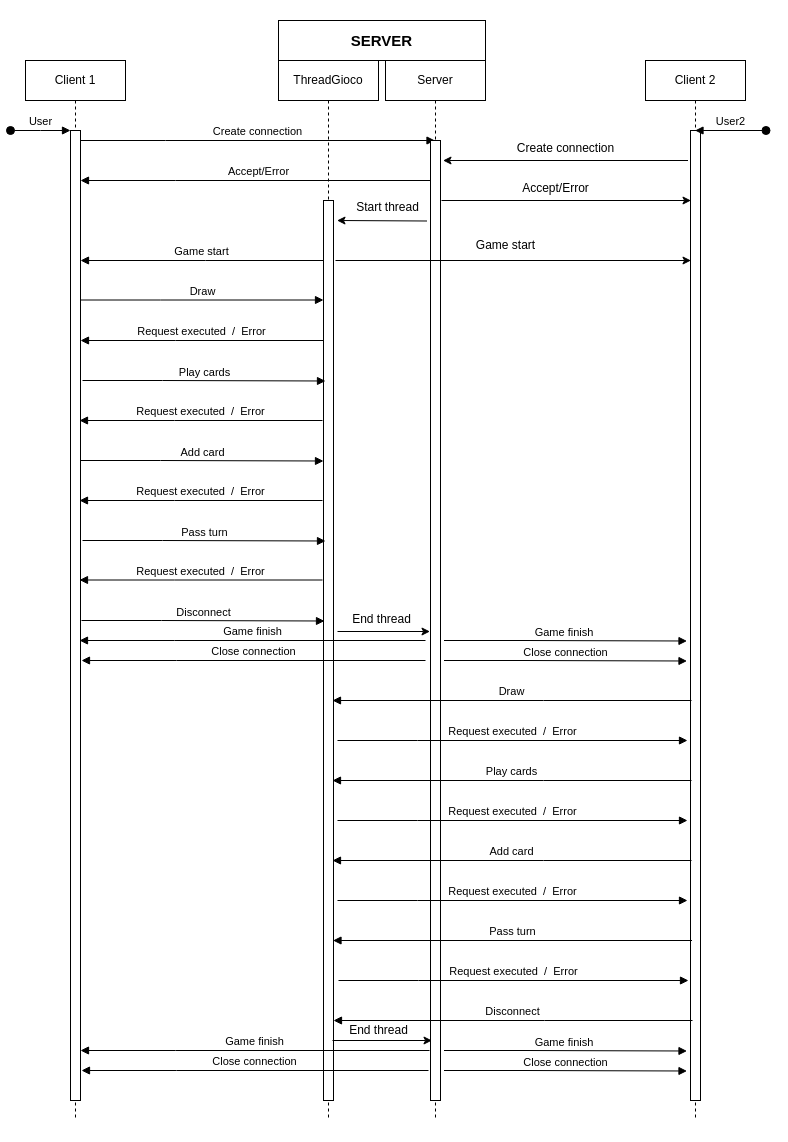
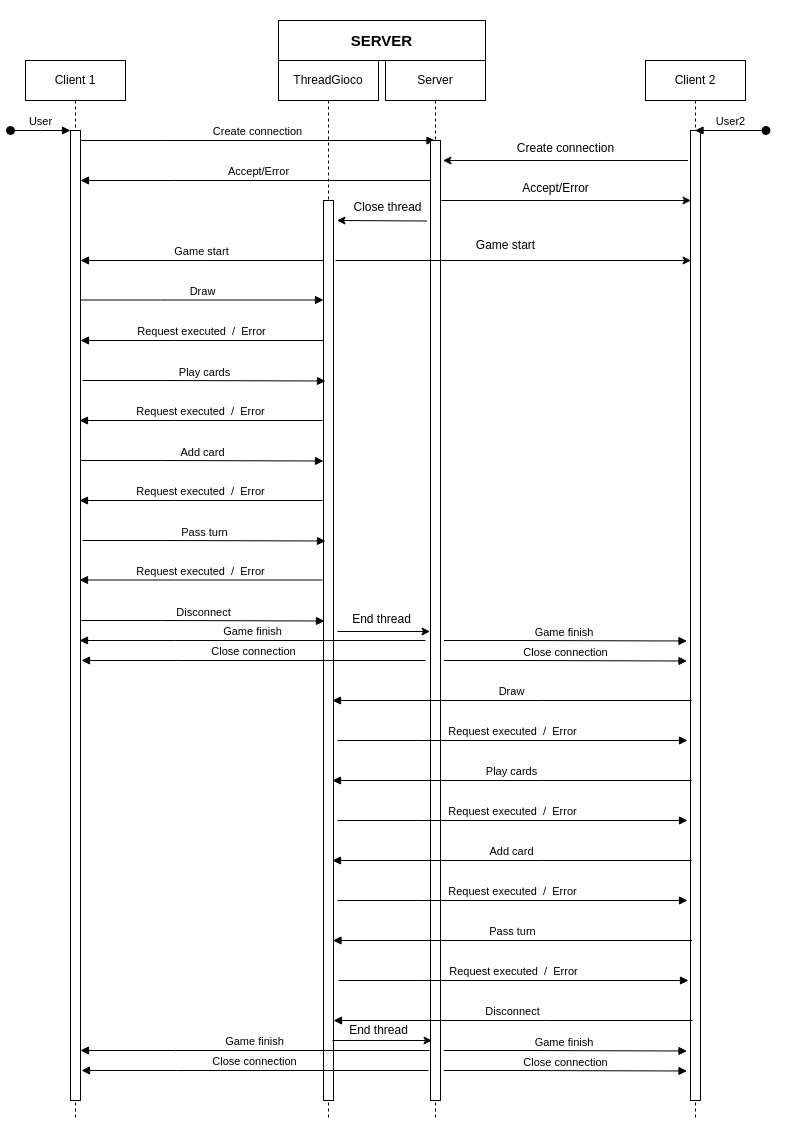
(388, 208) -> (388, 208)
